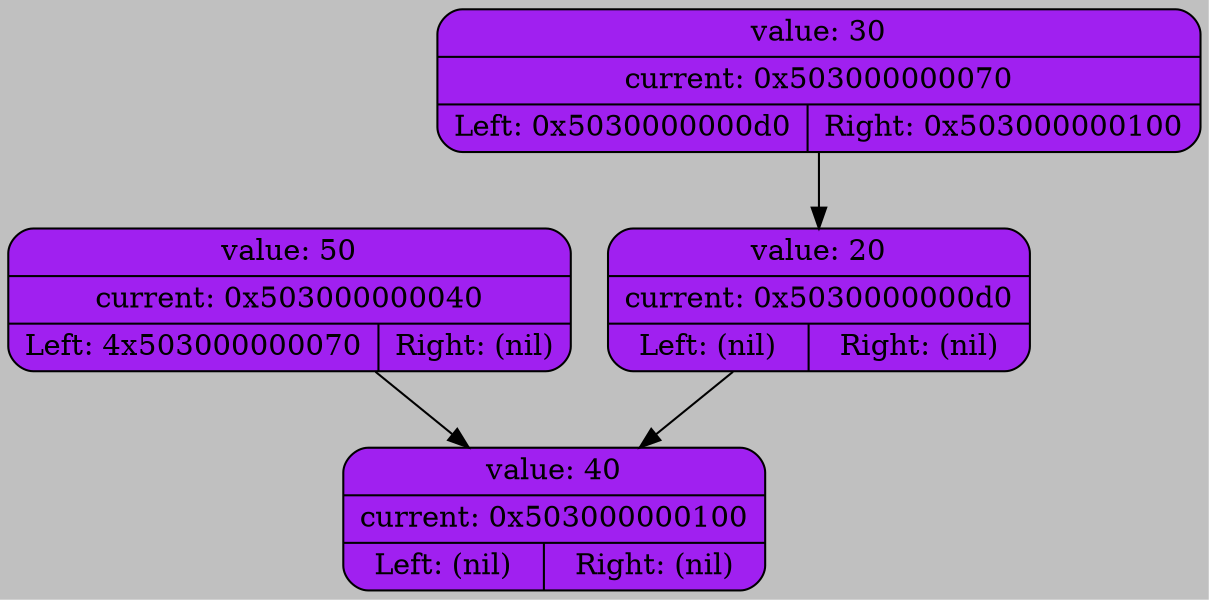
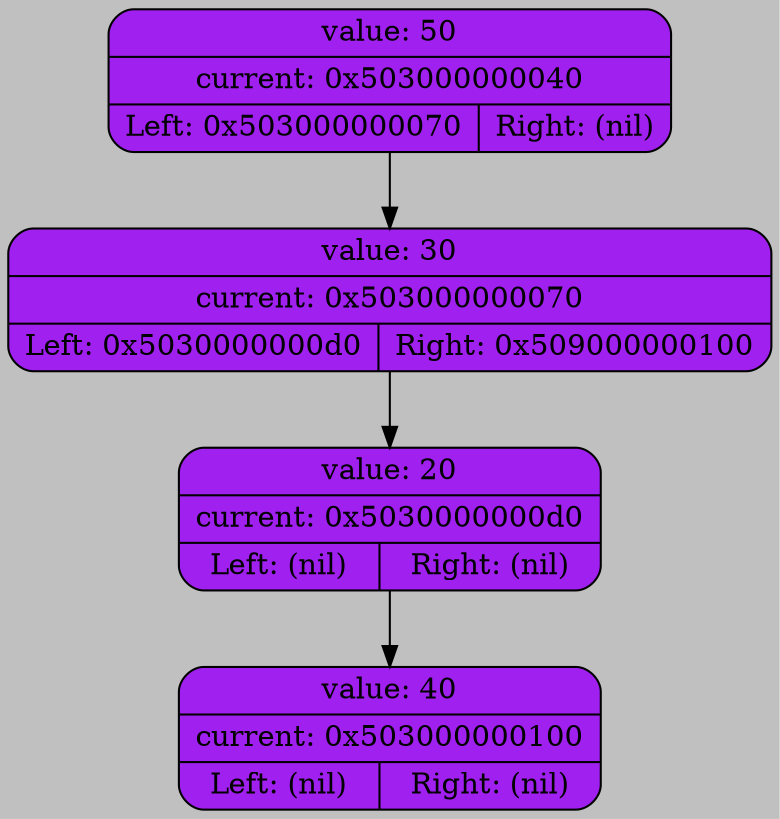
(1004, 127) -> (575, 346)
(193, 346) -> (294, 127)
(414, 403) -> (390, 180)
